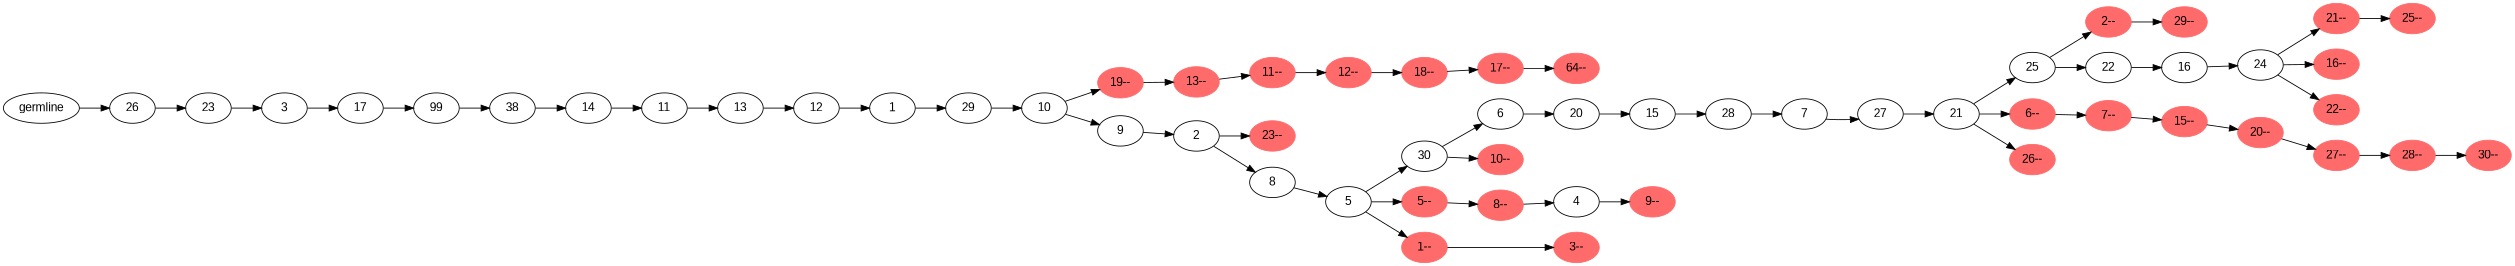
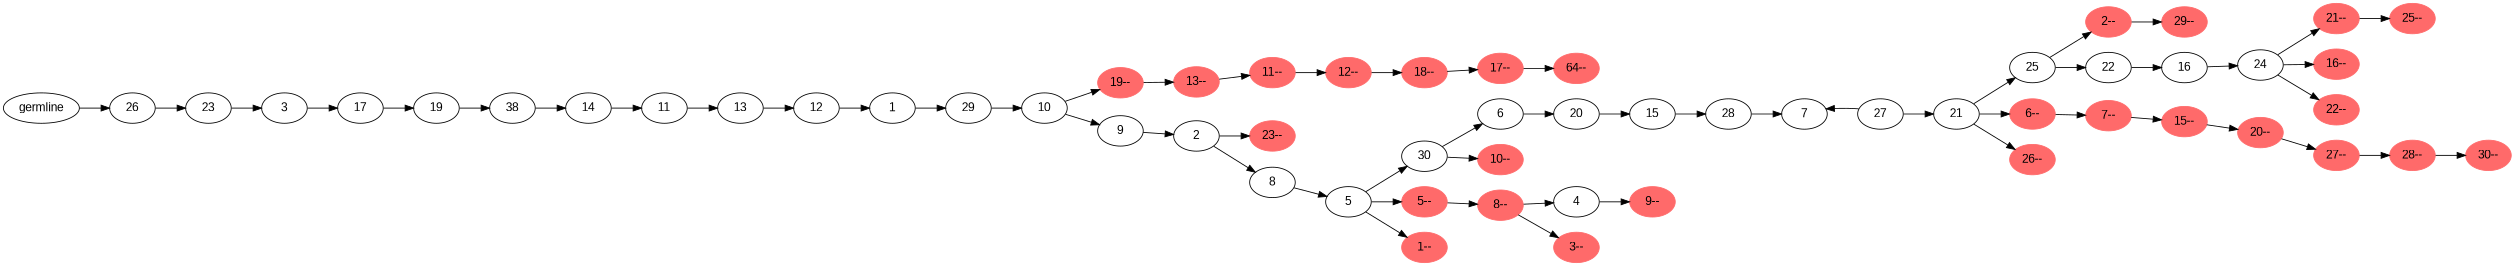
(436, 108) -> (436, 108)
(1838, 120) -> (1847, 108)
(1496, 247) -> (1535, 224)
